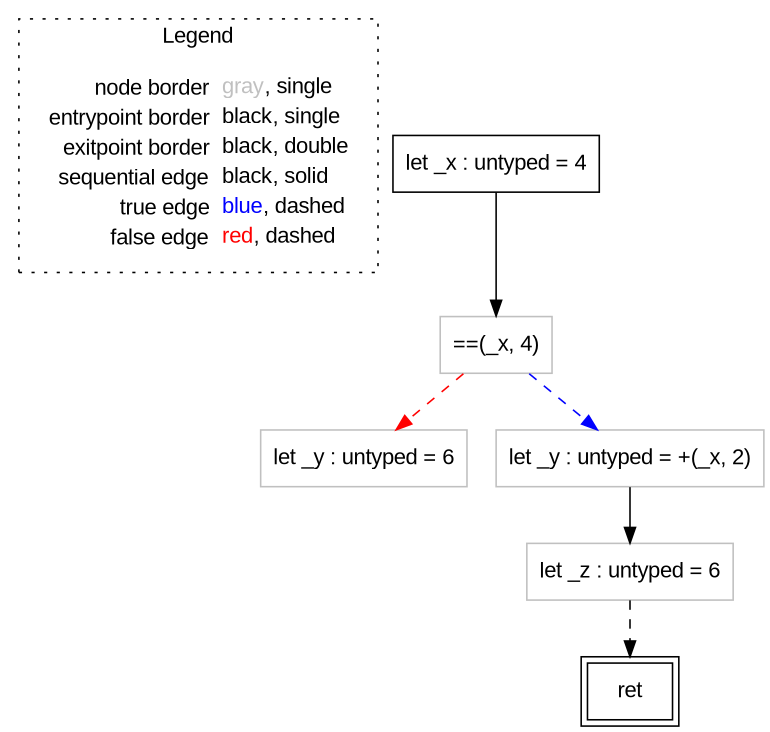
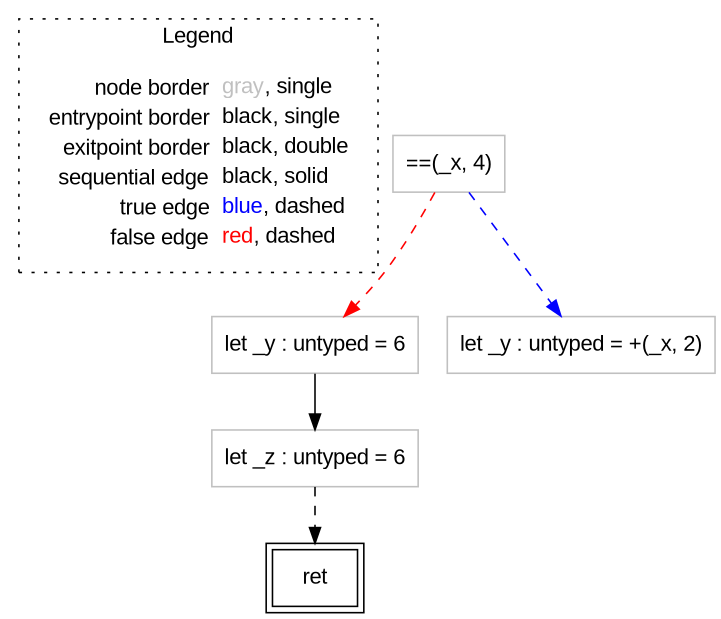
(496, 164) -> none
(630, 507) -> (315, 394)
